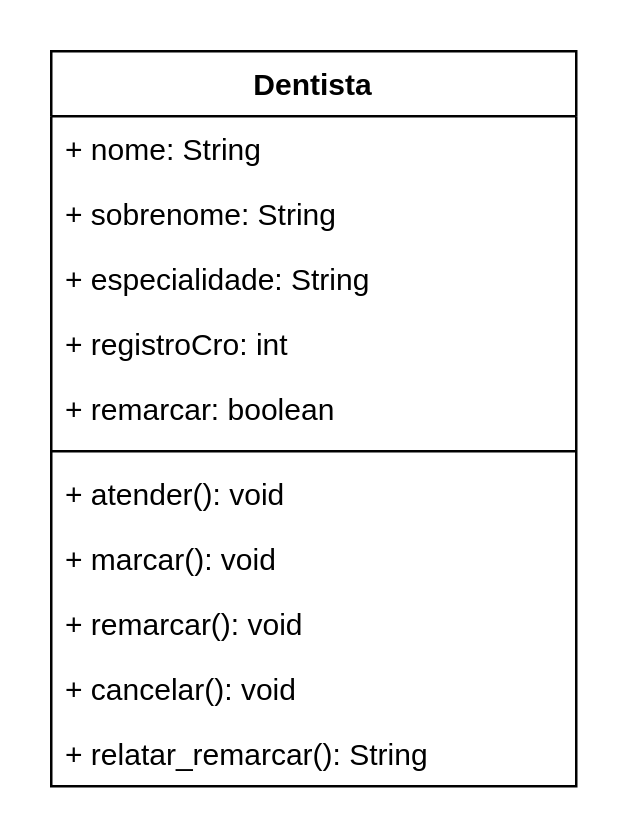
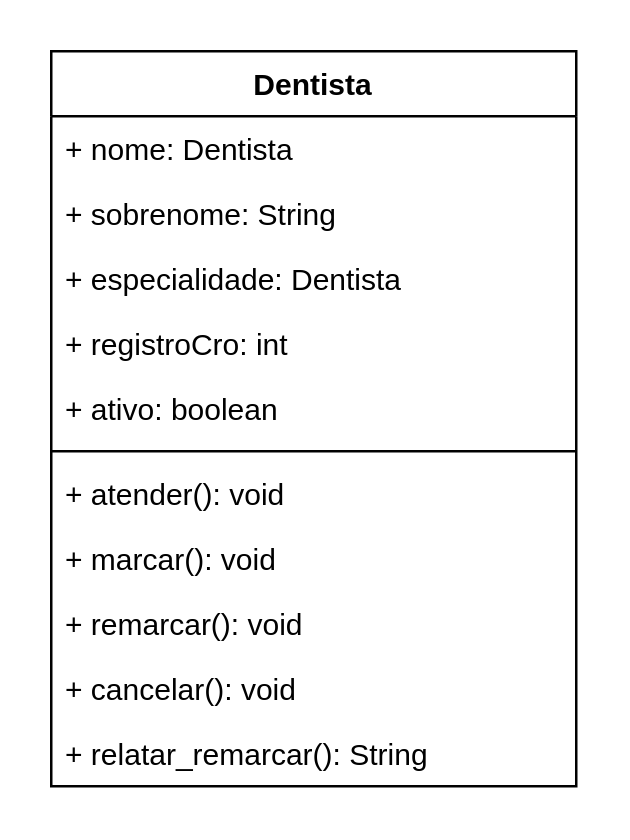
(167, 150) -> (184, 150)
(231, 280) -> (248, 280)
(209, 410) -> (180, 410)
